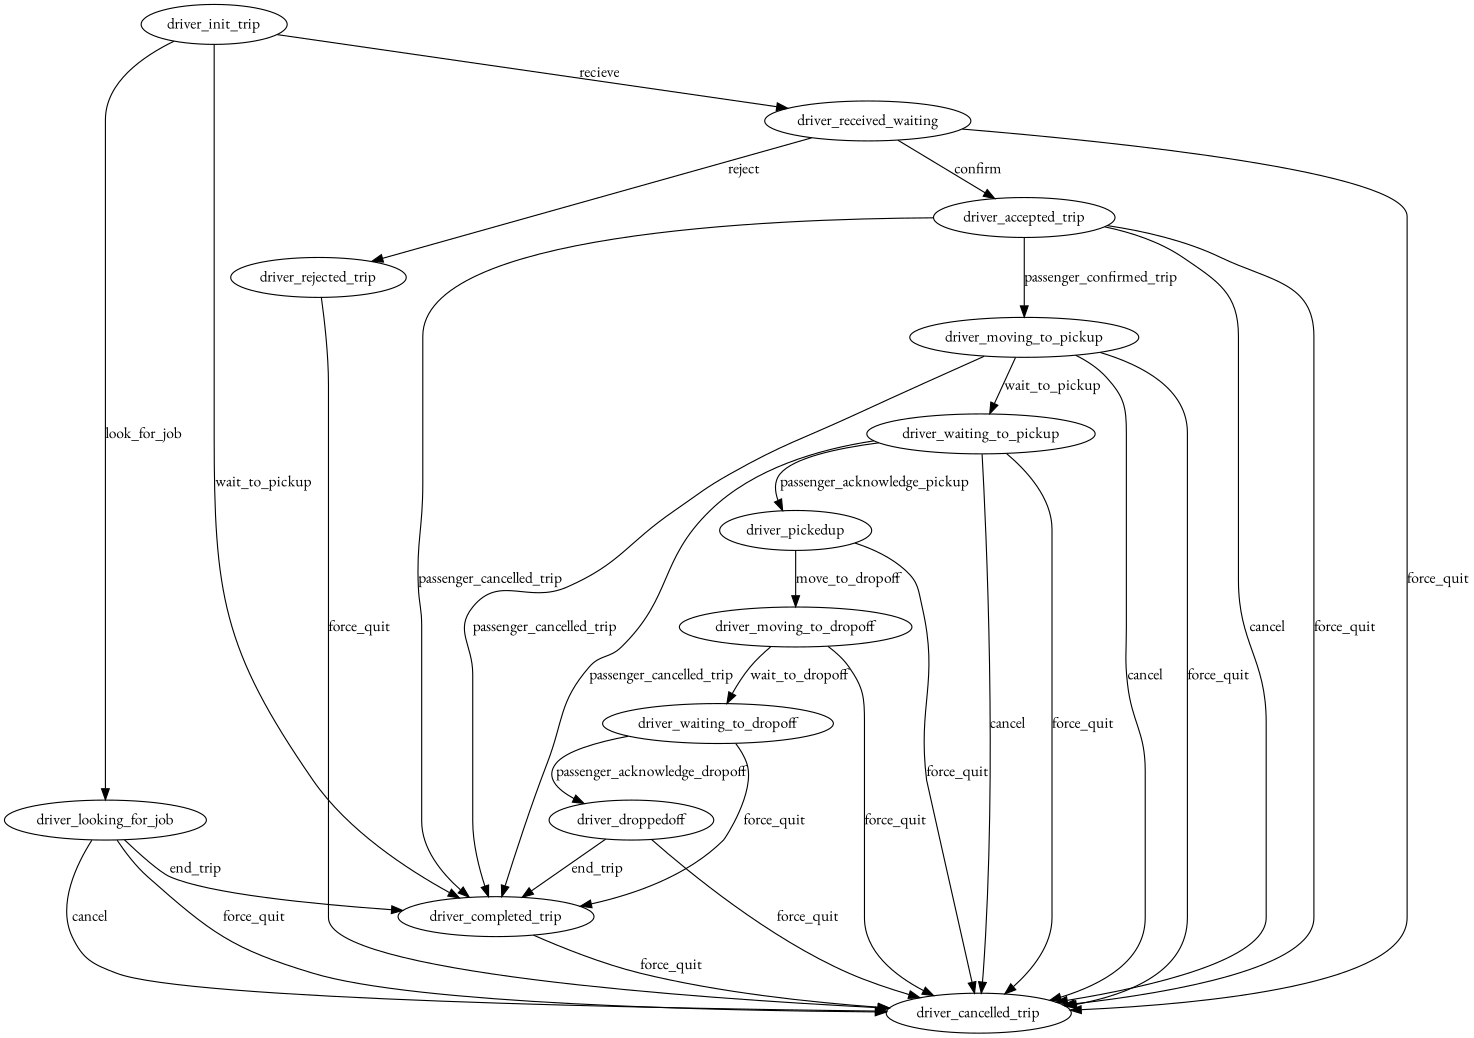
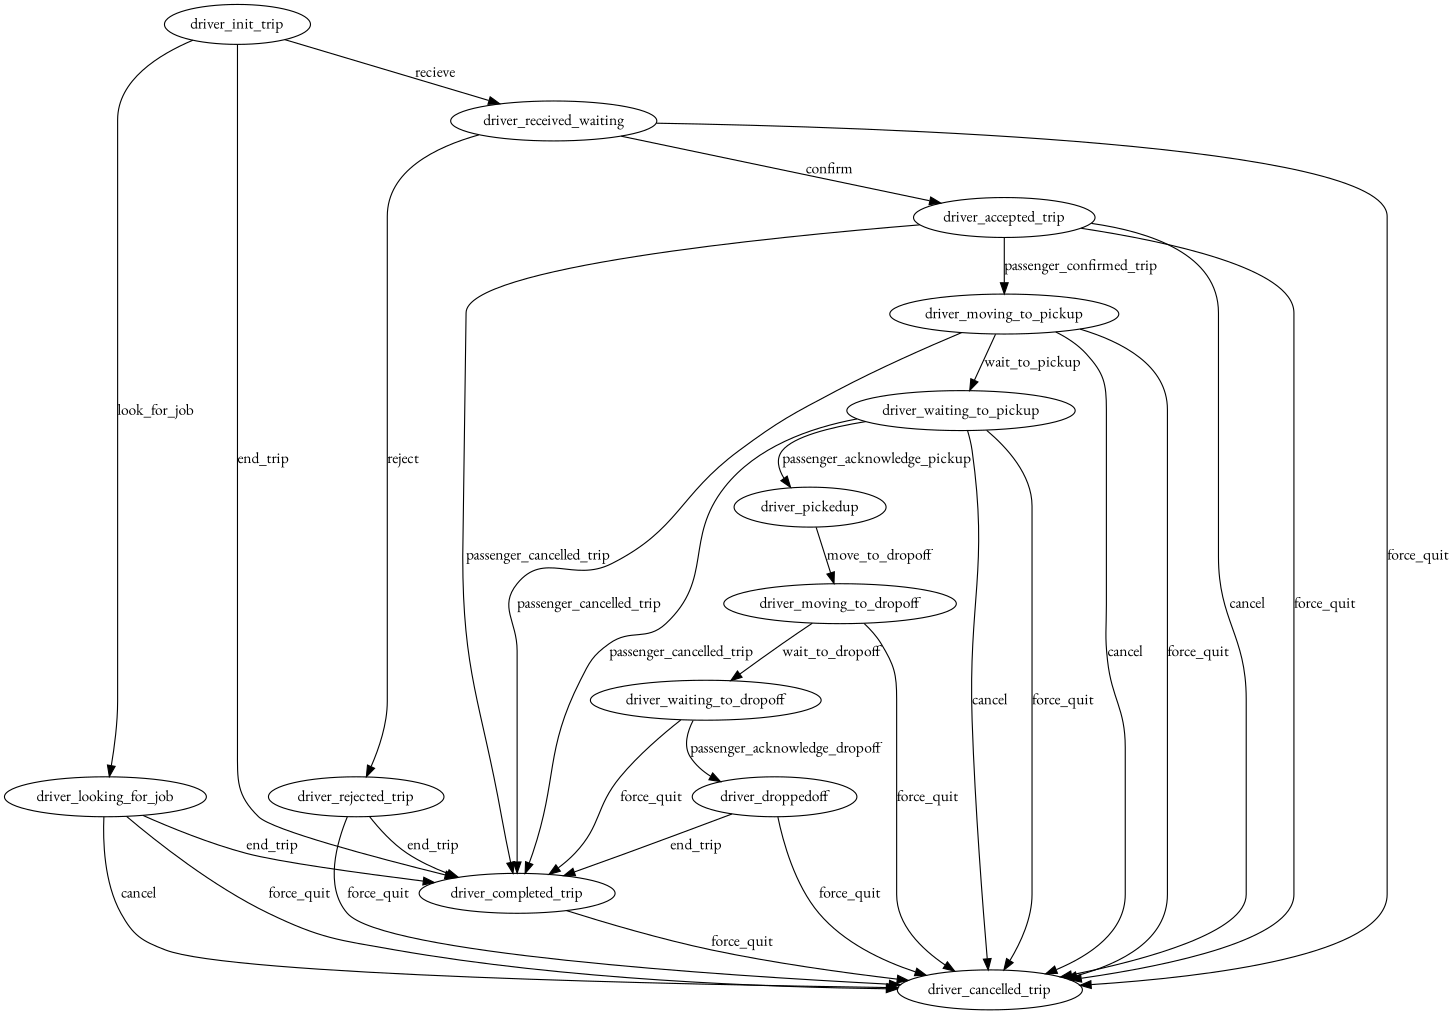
(264, 482) -> (264, 459)
(924, 747) -> none
none -> (404, 851)
